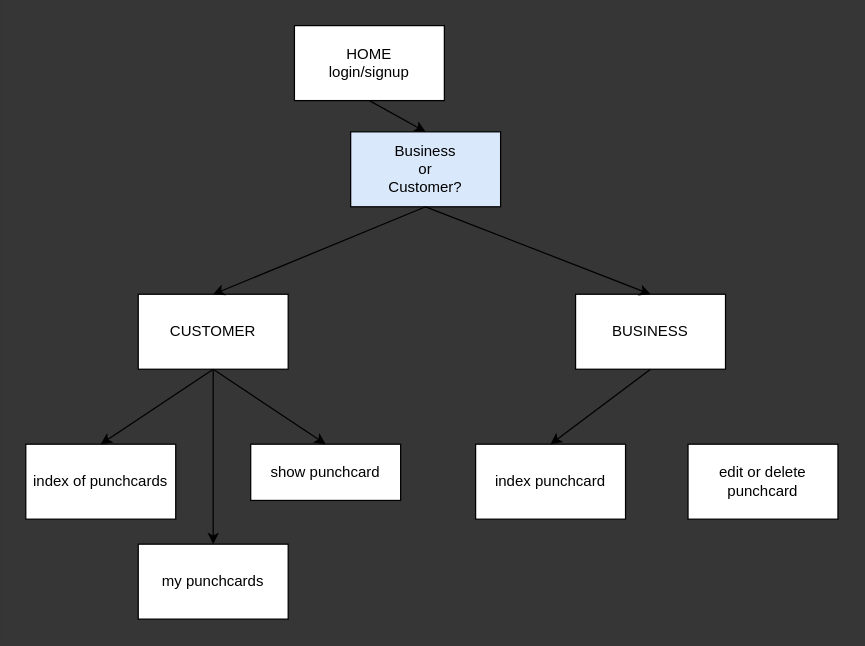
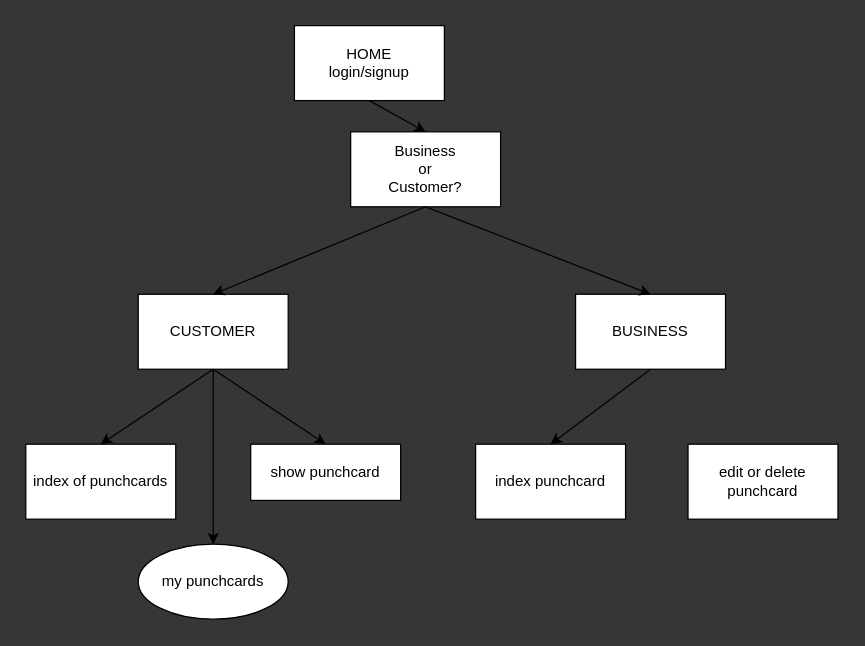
(426, 169) -> (426, 169)
(213, 582) -> (213, 582)
